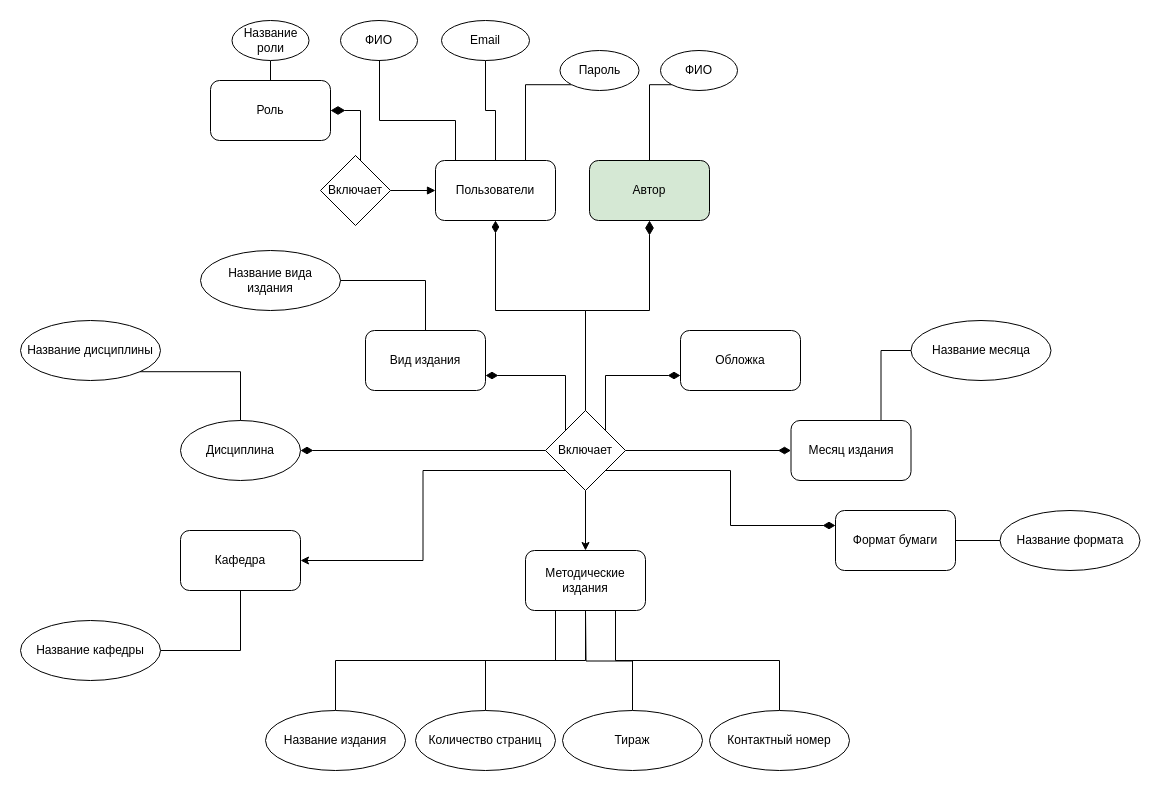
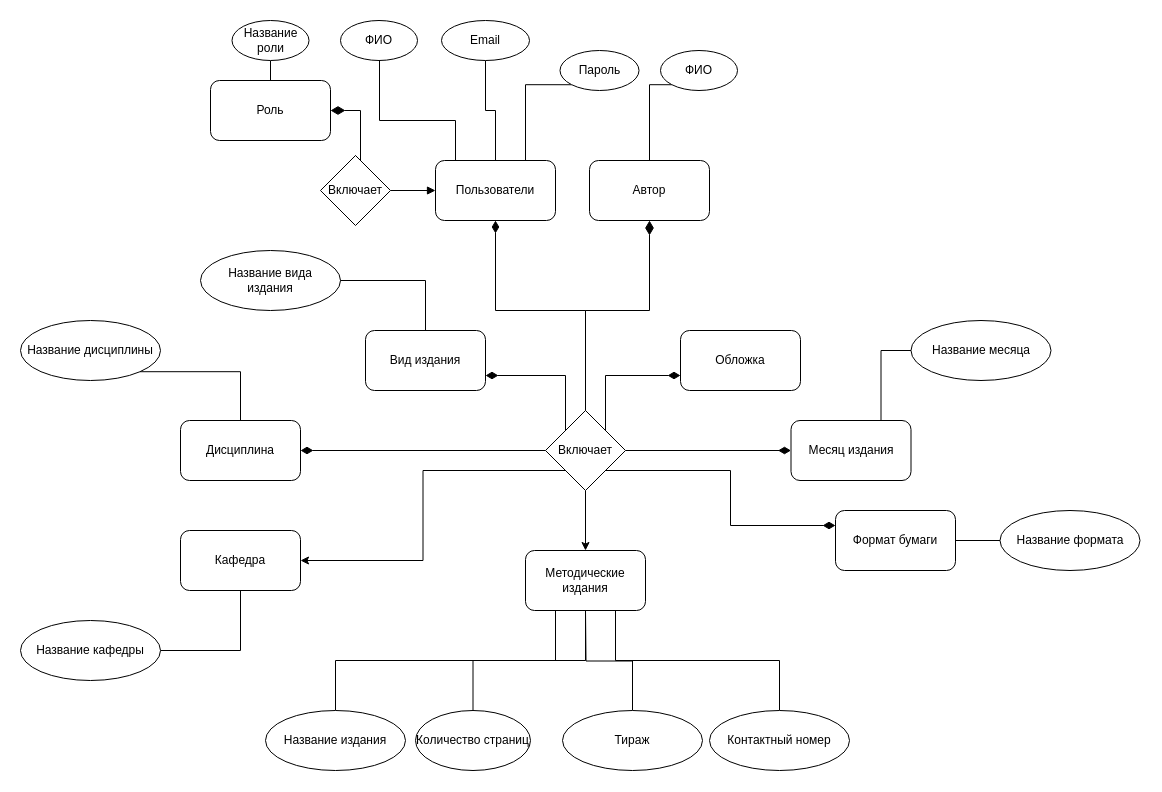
(650, 191) -> (650, 191)
(241, 451) -> (241, 451)
(486, 741) -> (473, 741)
